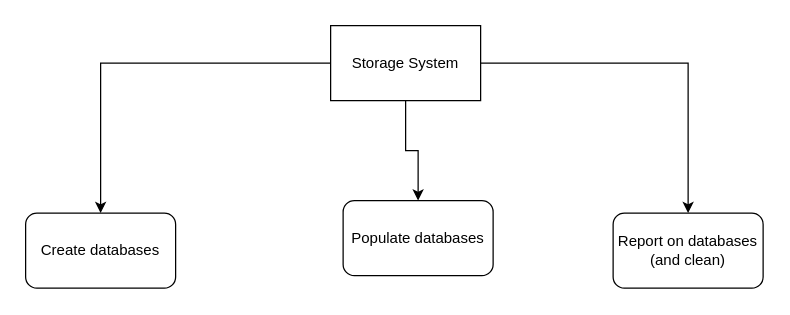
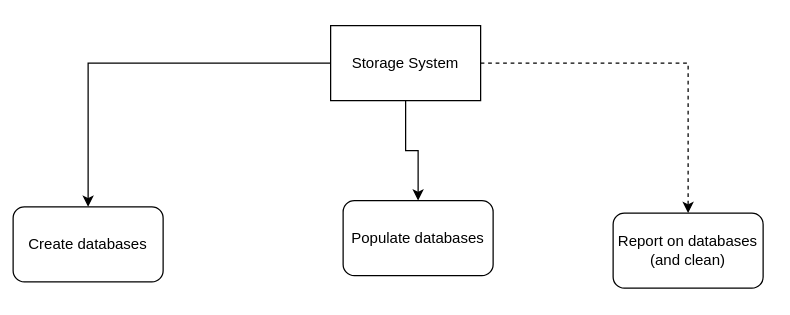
(654, 63) -> (654, 63)
(101, 251) -> (88, 244)
